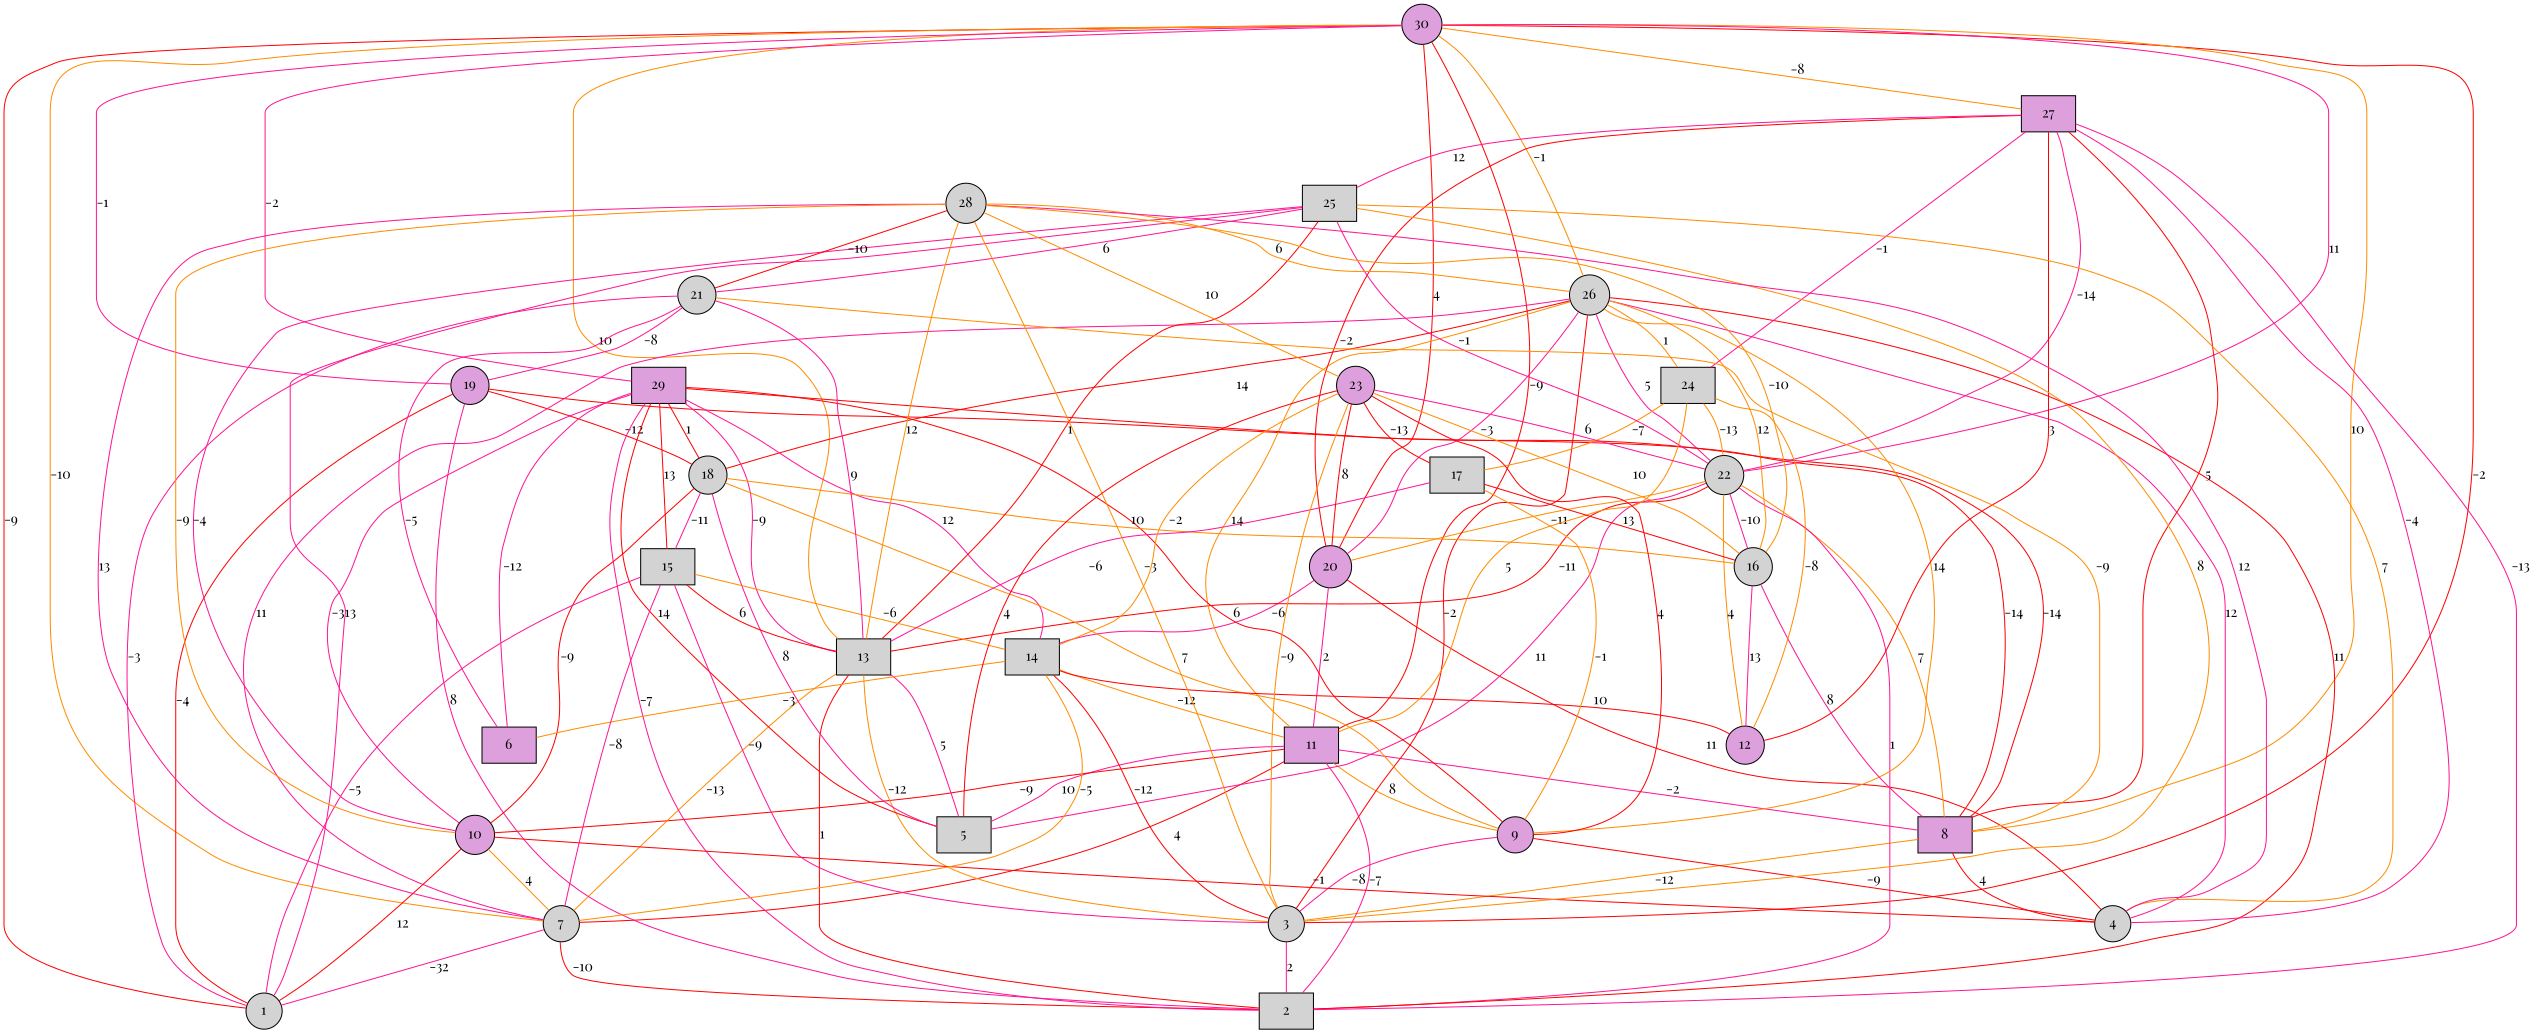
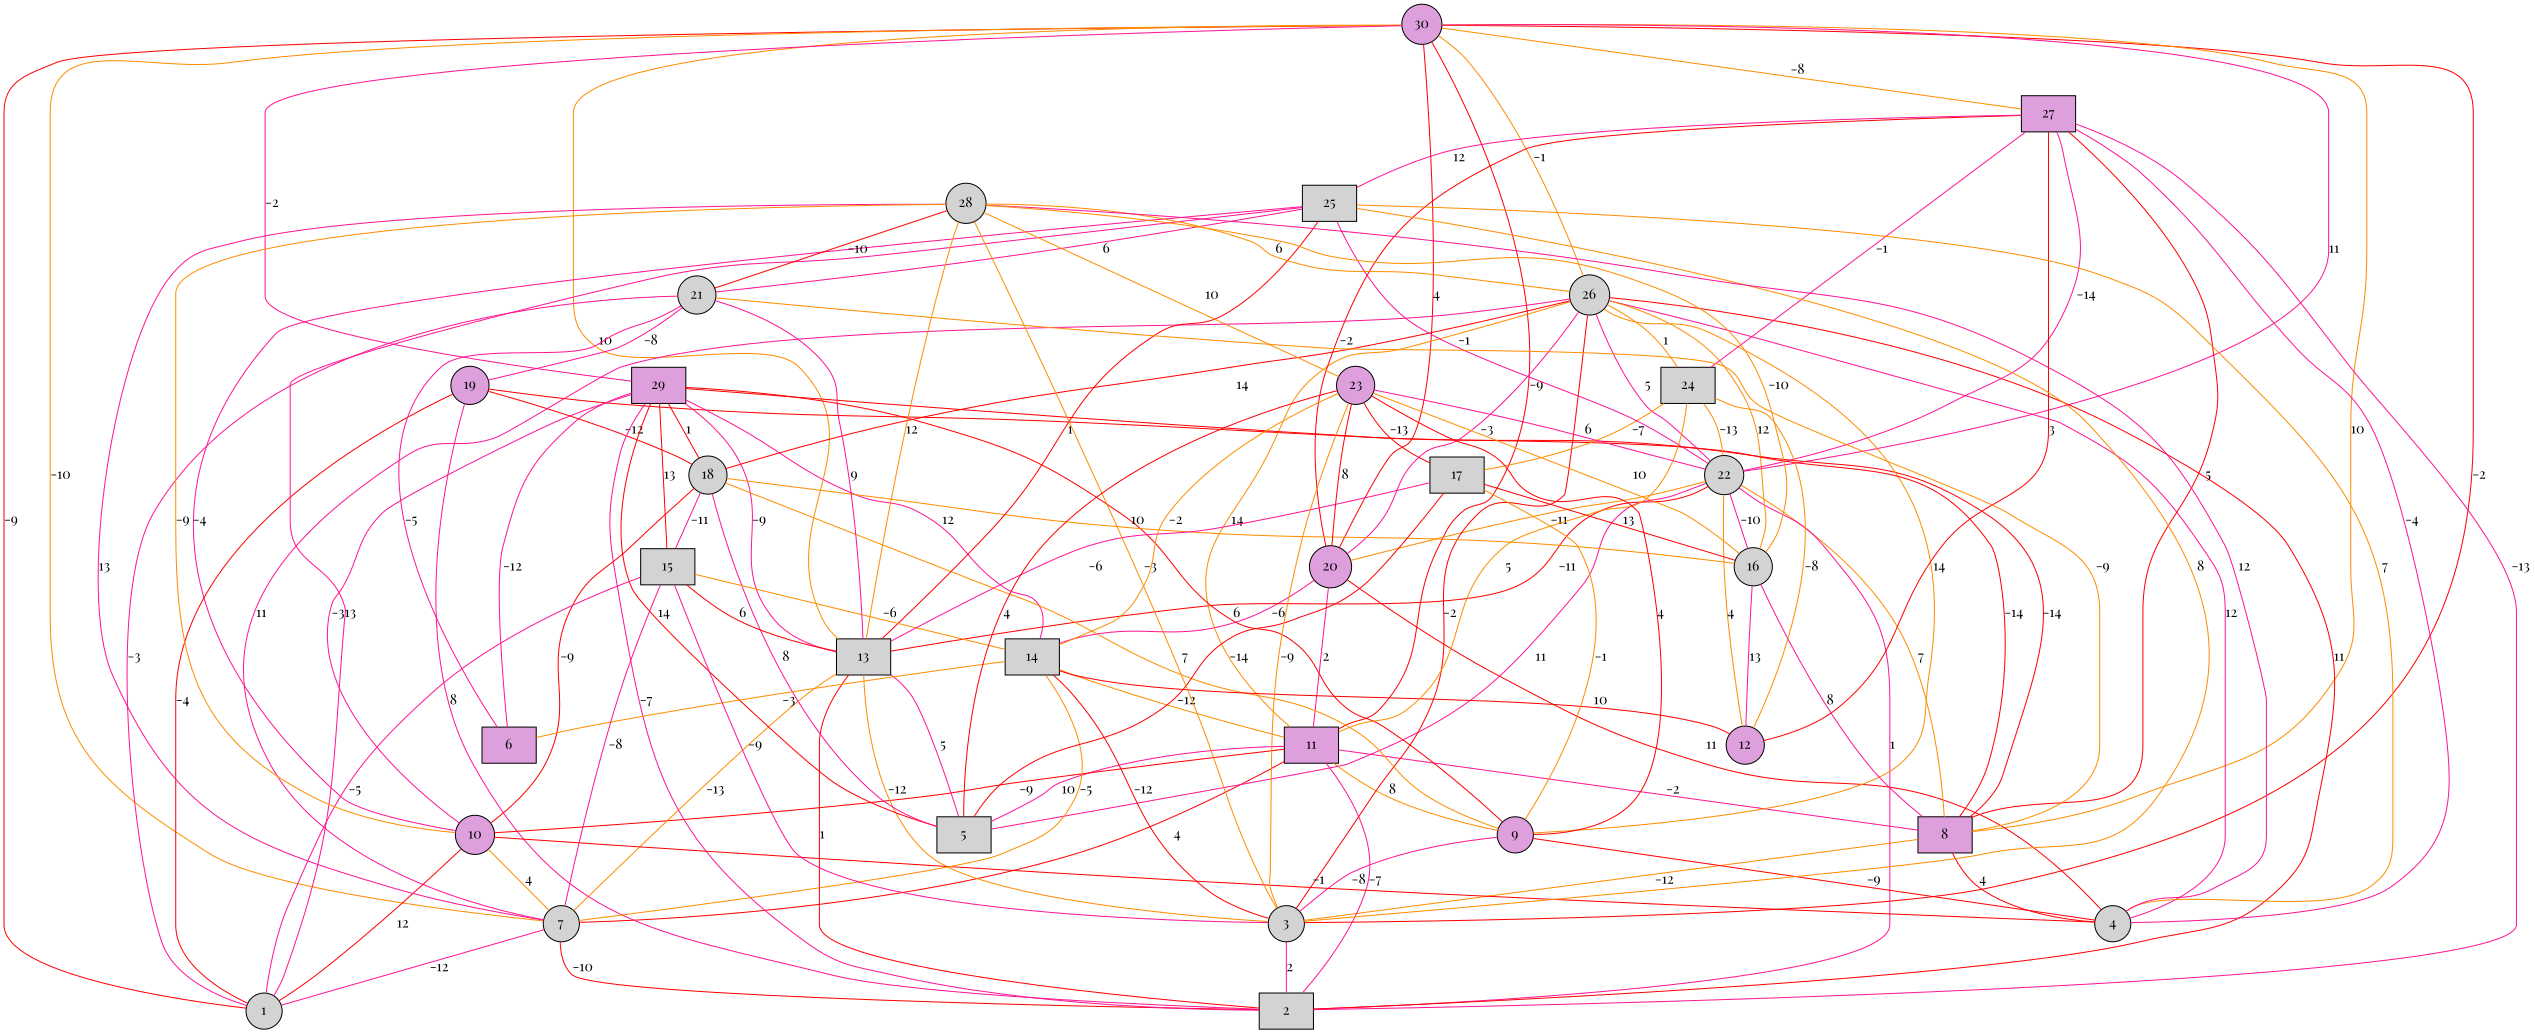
(464, 56) -> none
none -> (1209, 655)
(439, 967) -> (439, 967)
